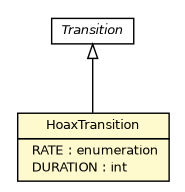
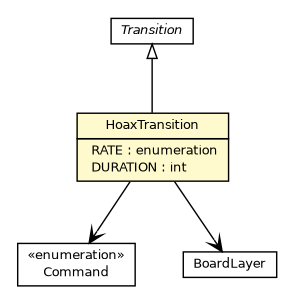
none -> (76, 265)
none -> (230, 265)
